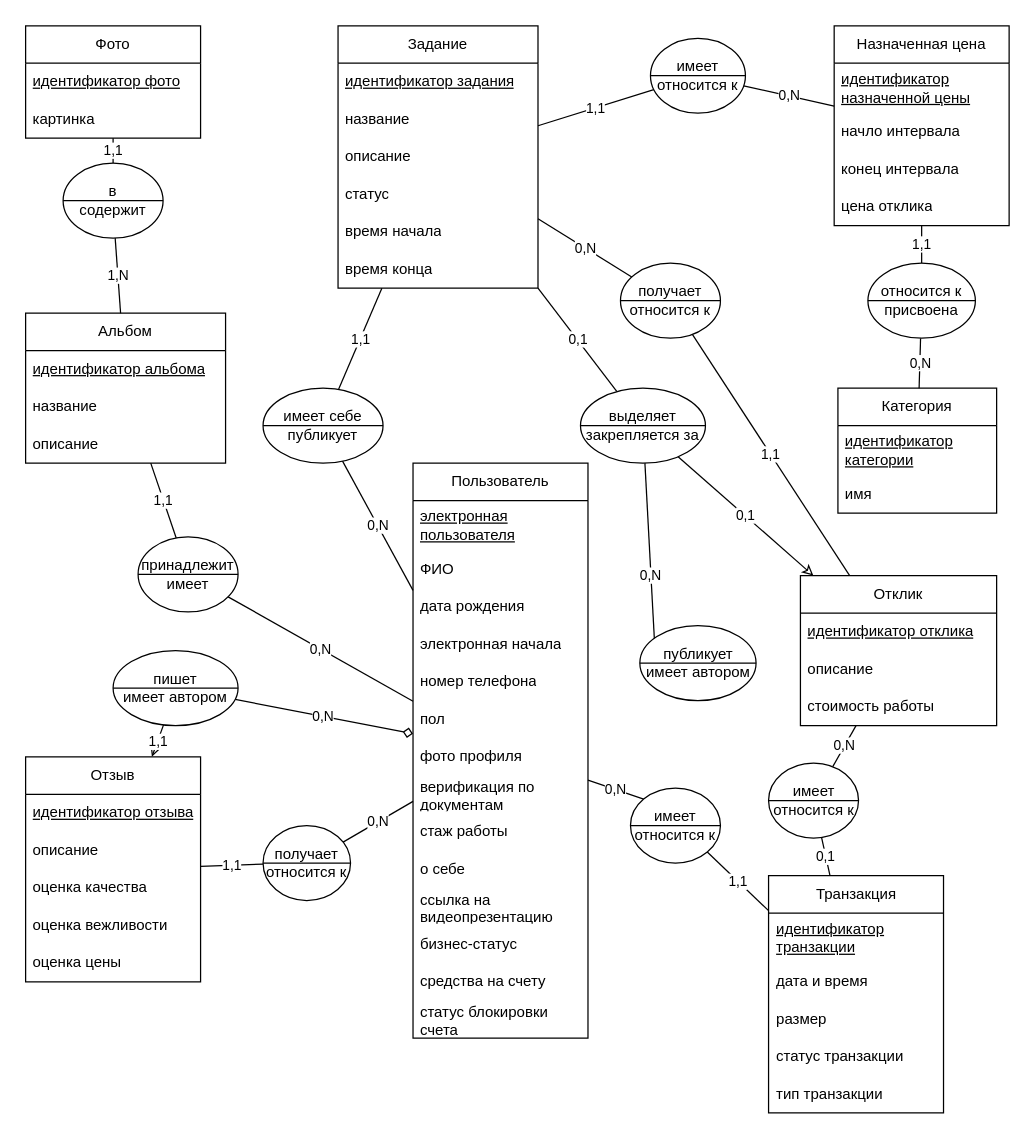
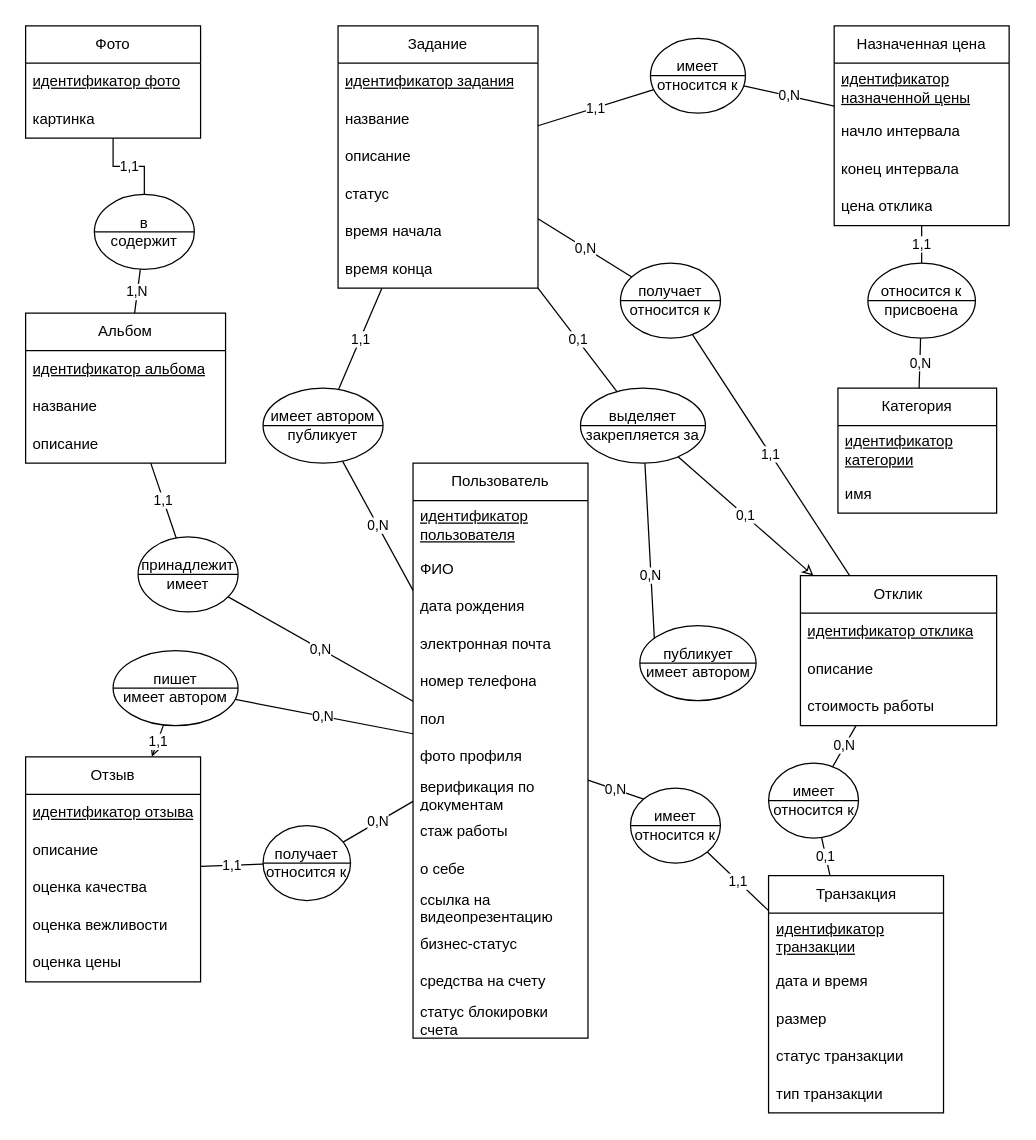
(113, 201) -> (144, 232)
(323, 426) -> (323, 426)
(502, 526) -> (502, 526)
(494, 644) -> (490, 644)
(403, 732) -> (406, 732)
